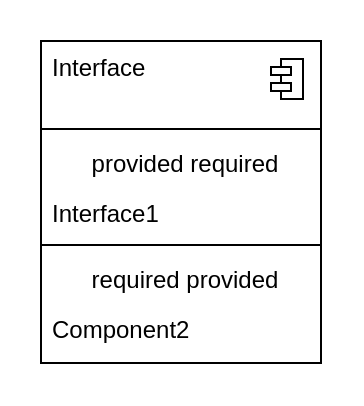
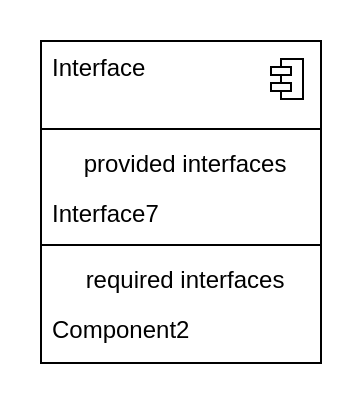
(186, 165) -> (186, 165)
(120, 215) -> (120, 215)
(186, 281) -> (186, 281)
